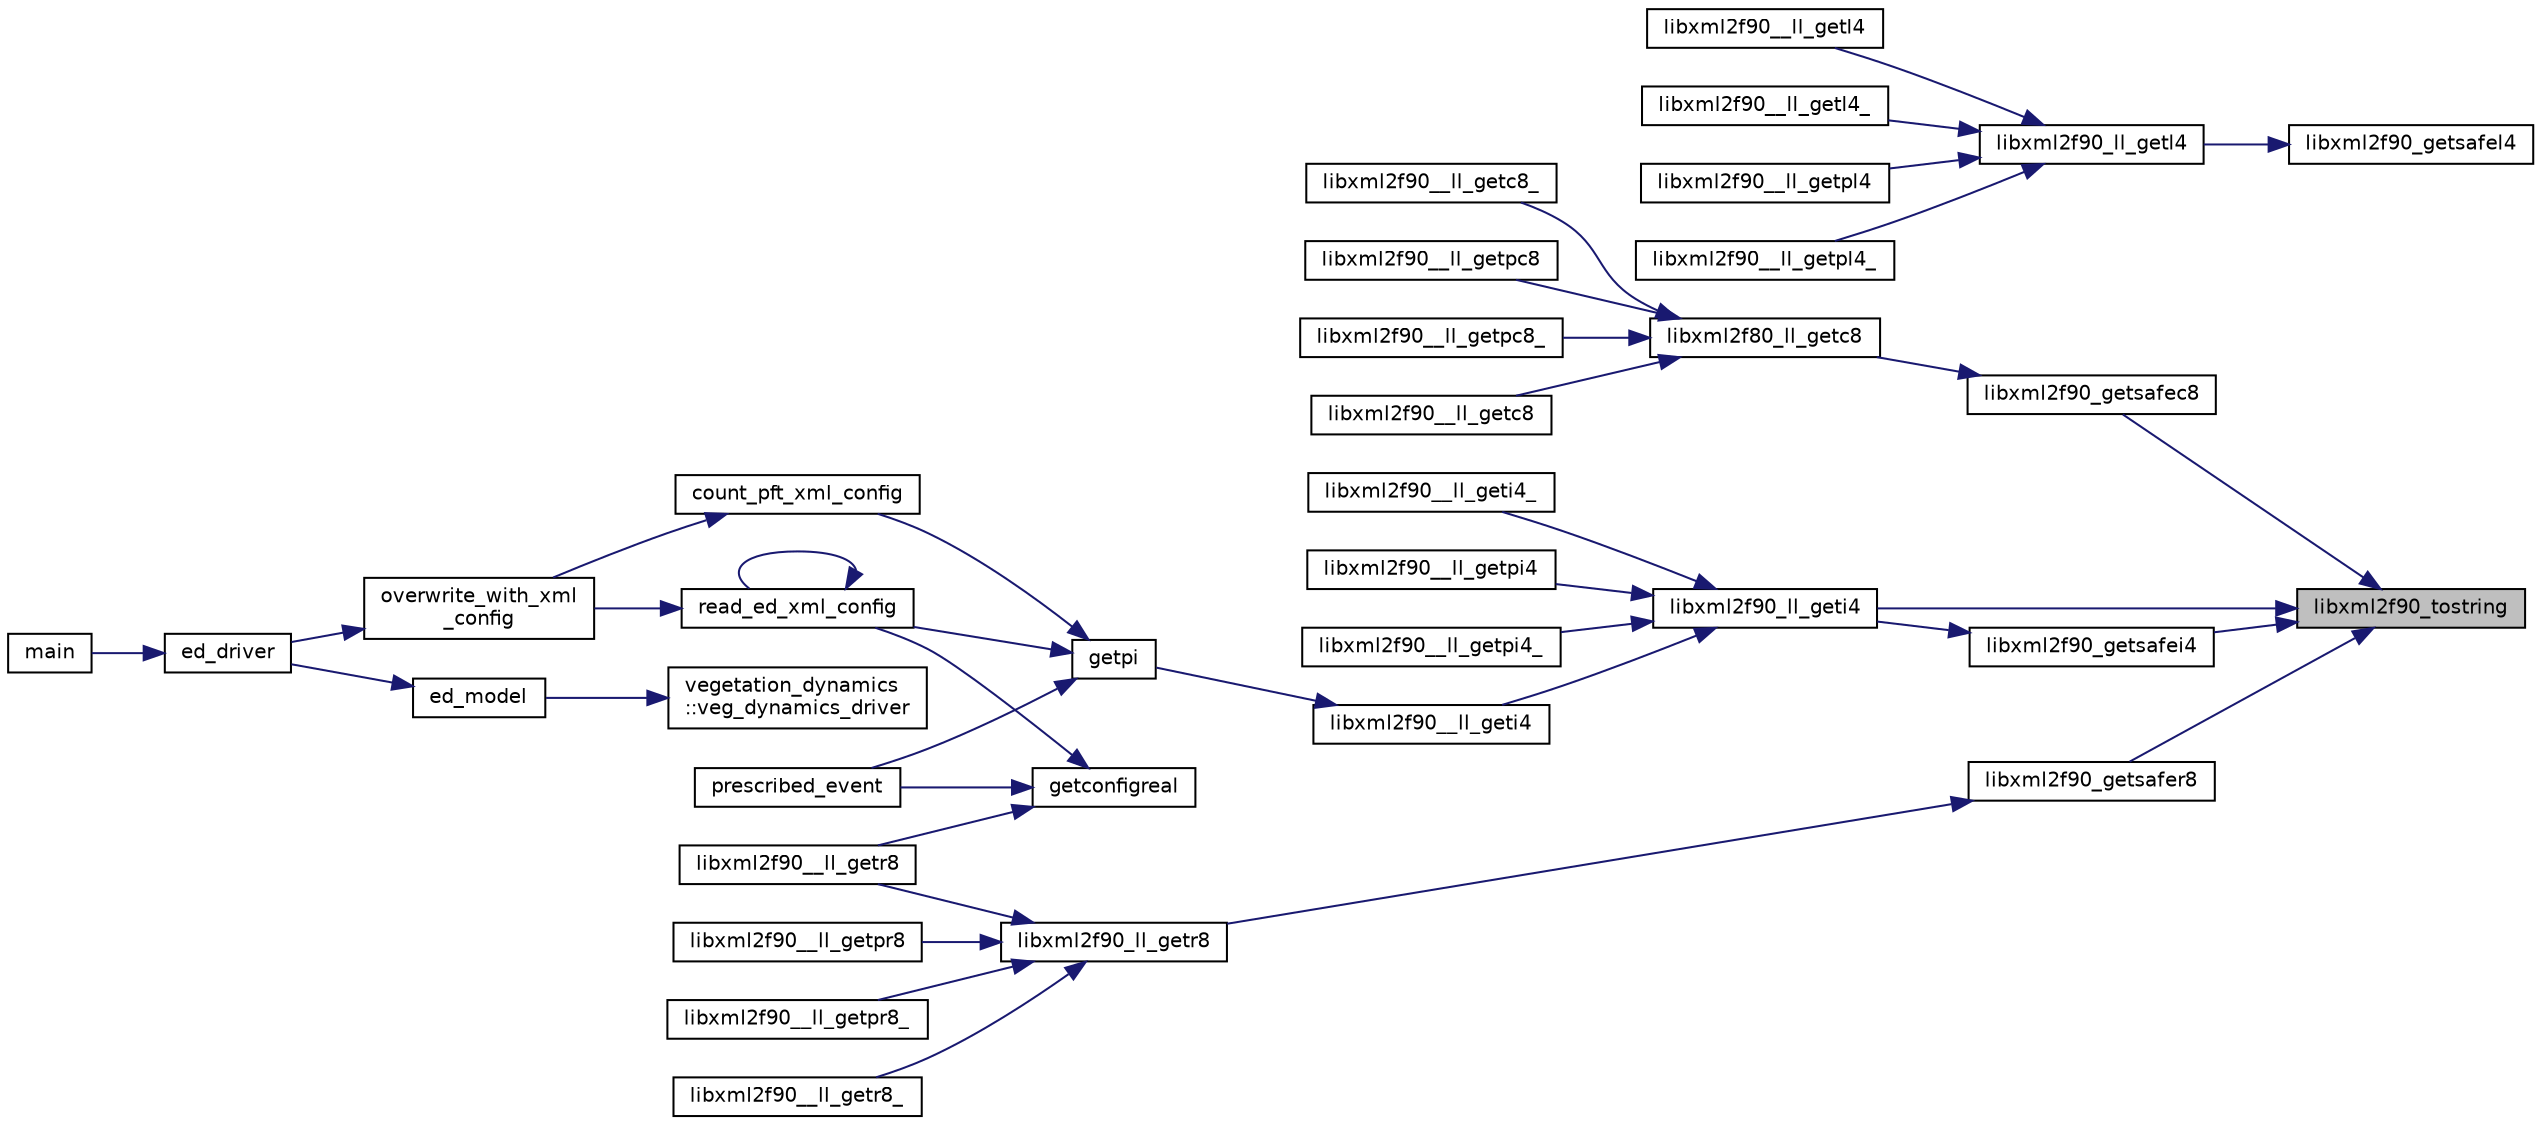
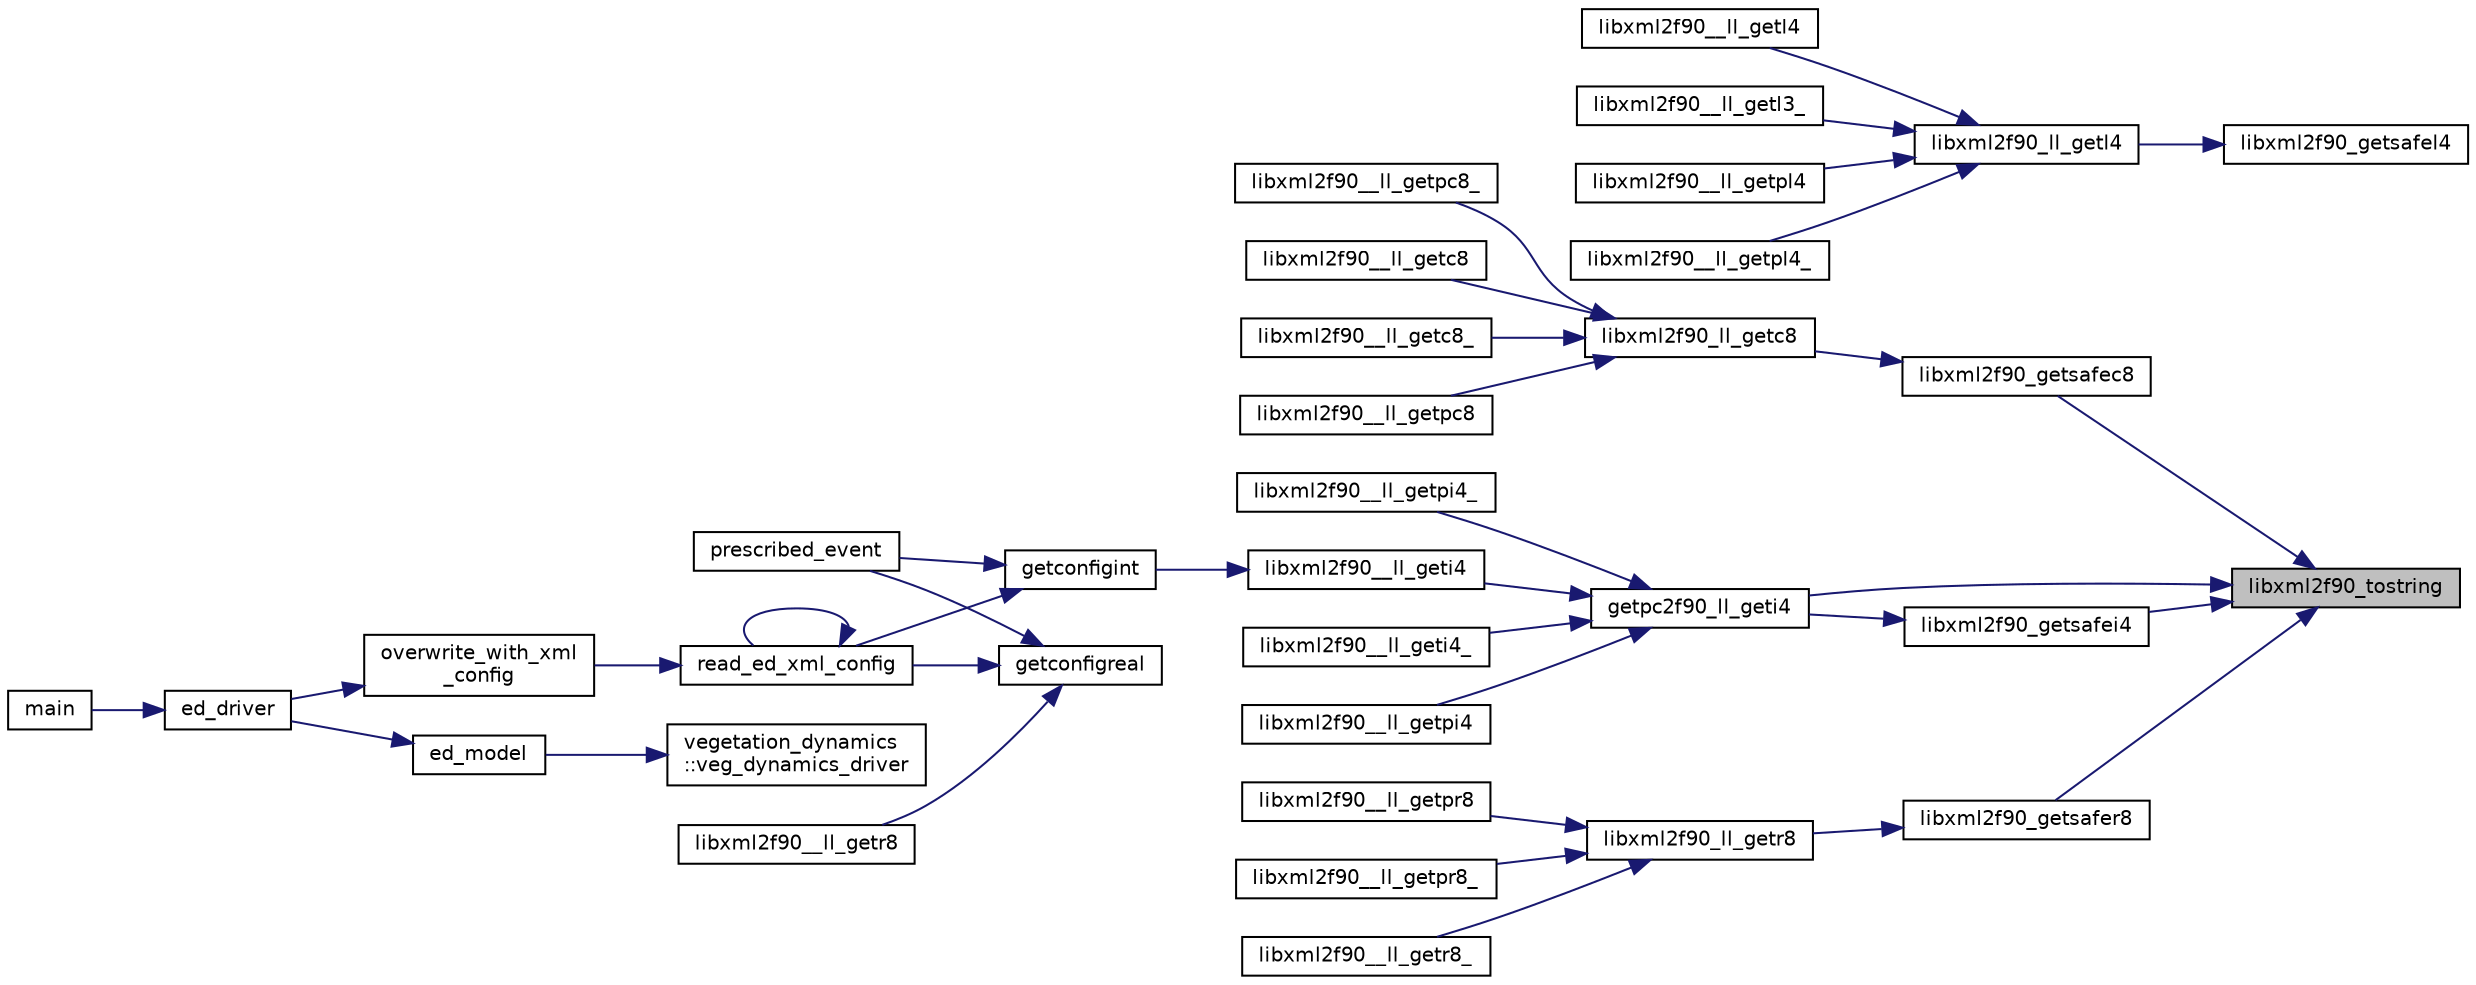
(1765, 106) -> (1700, 106)
(1765, 338) -> (1700, 338)
(798, 494) -> none
(1765, 608) -> (1700, 608)
(1114, 659) -> (1080, 570)
(945, 901) -> none
